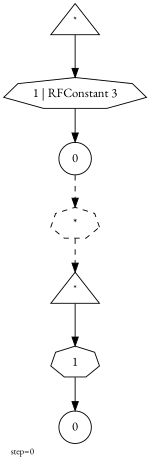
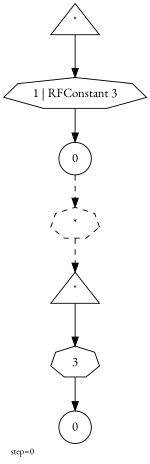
(75, 362) -> (75, 362)
